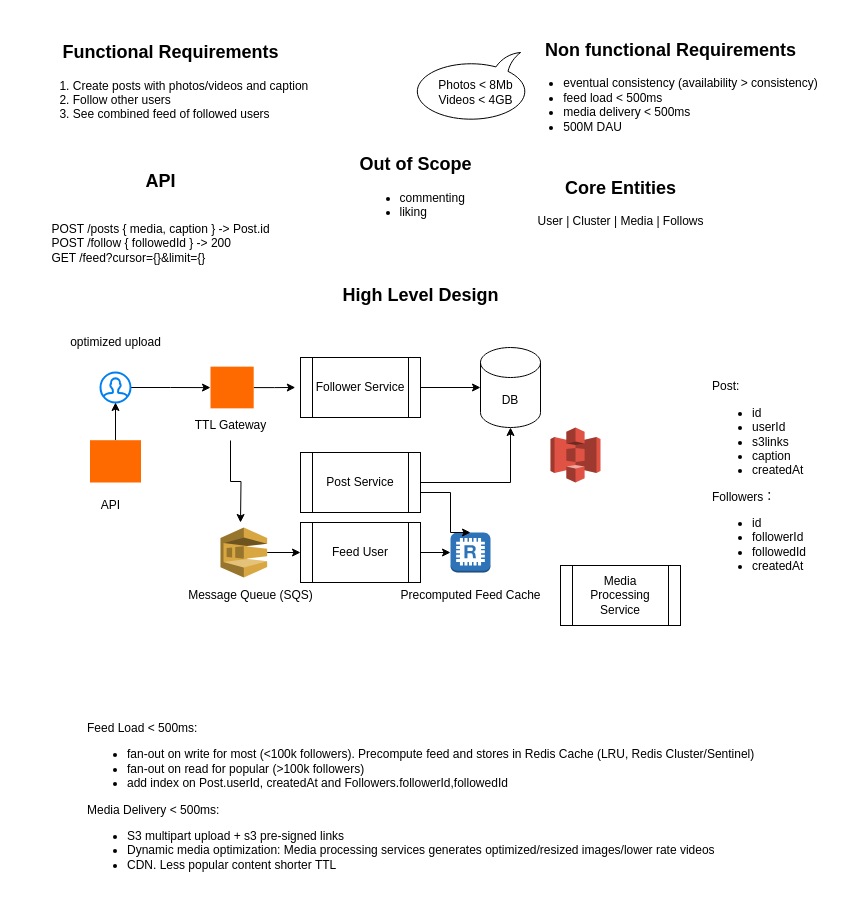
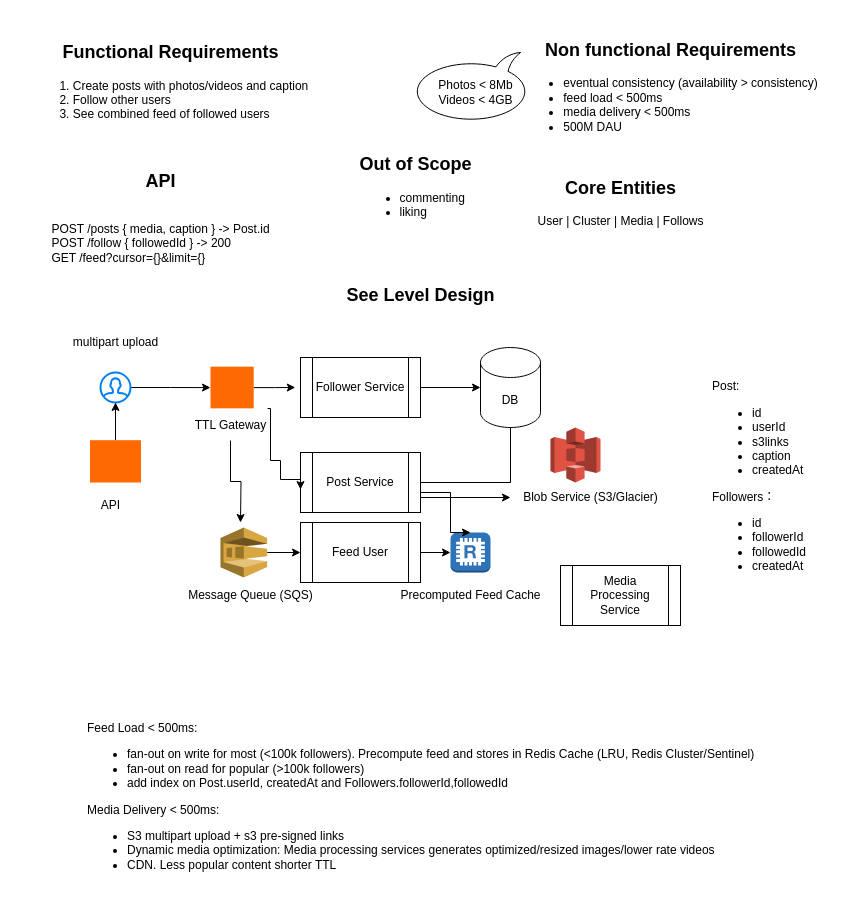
(421, 296) -> (421, 296)
(116, 343) -> (116, 343)
(511, 435) -> (511, 433)
none -> (271, 459)
none -> (462, 498)
none -> (591, 498)
